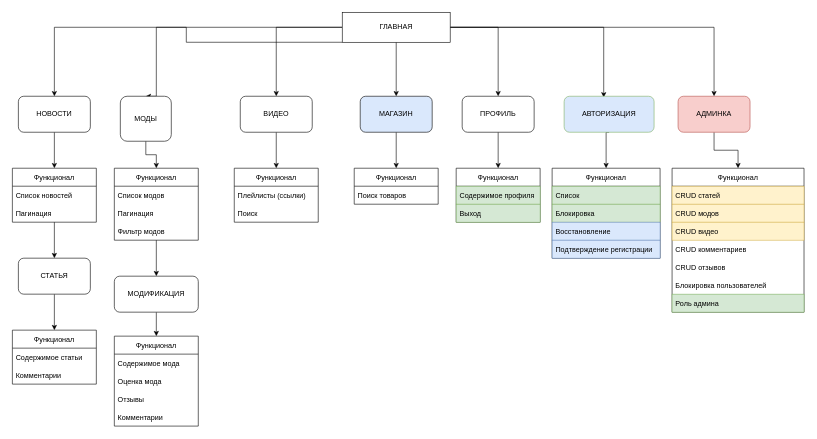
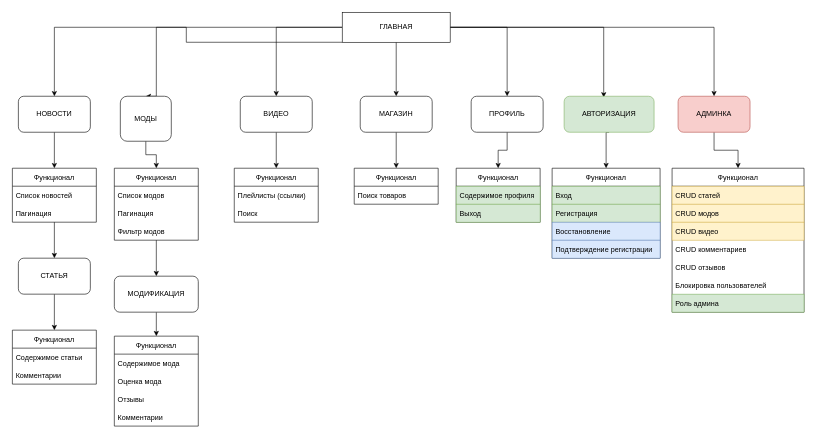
(396, 114) -> (396, 114)
(498, 114) -> (507, 114)
(609, 114) -> (609, 114)
(568, 196) -> (564, 196)
(576, 214) -> (578, 214)
